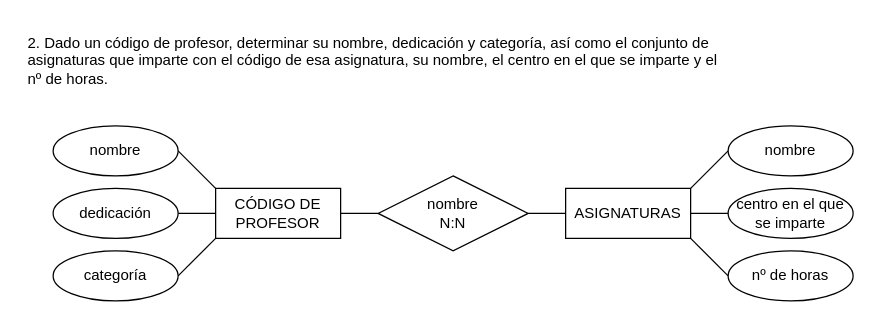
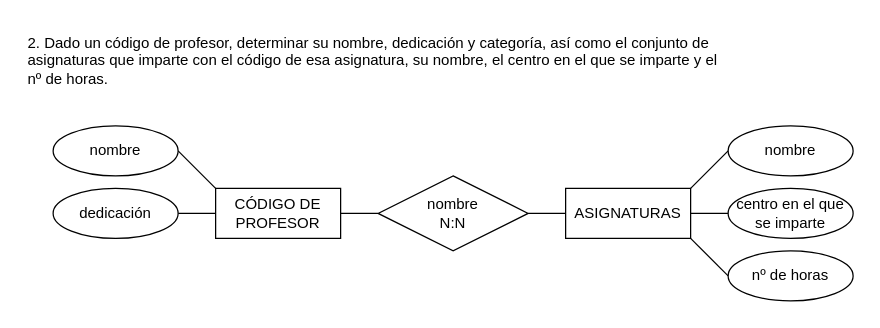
(197, 257) -> none
(116, 276) -> none
